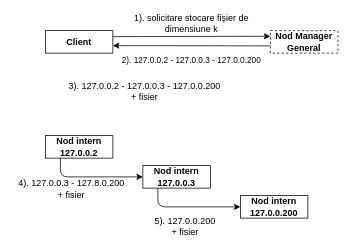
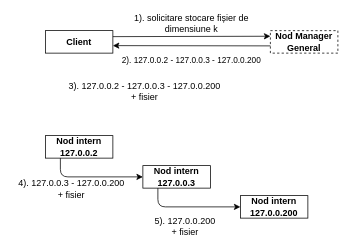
(72, 189) -> (72, 189)
